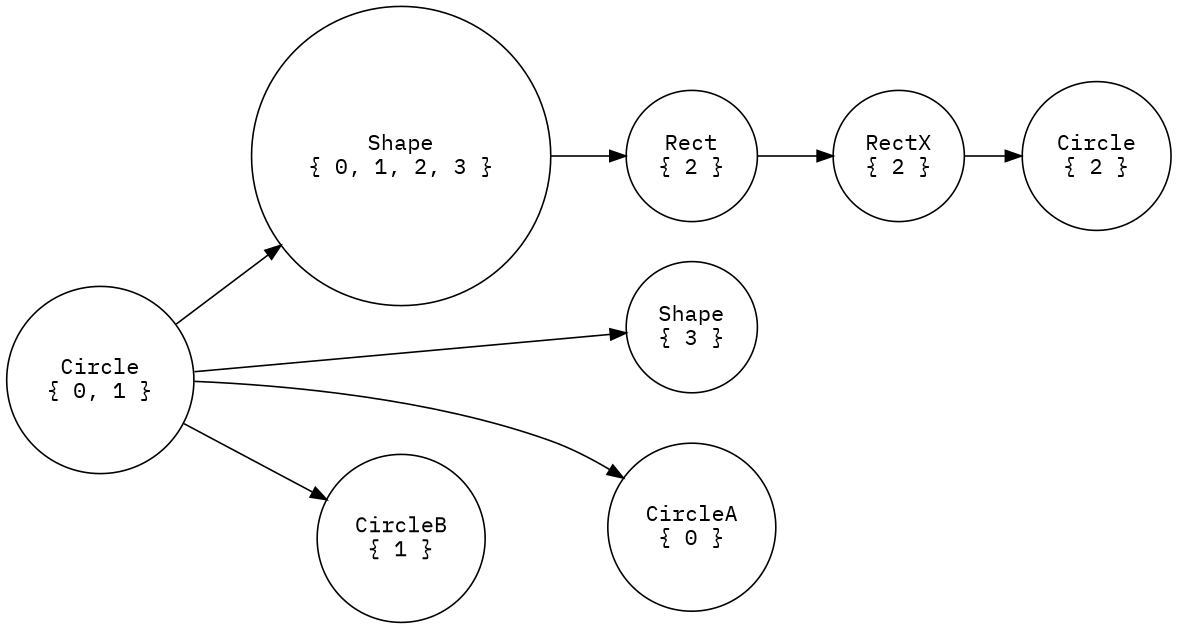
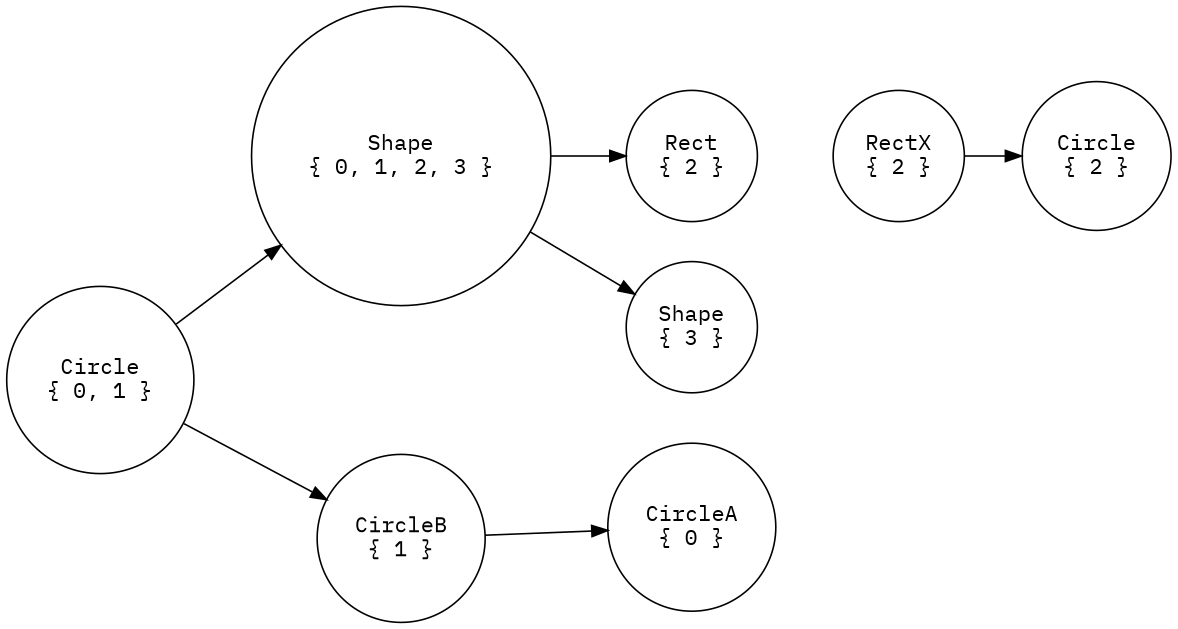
(787, 156) -> none
(402, 353) -> (575, 259)
(407, 404) -> (538, 533)
